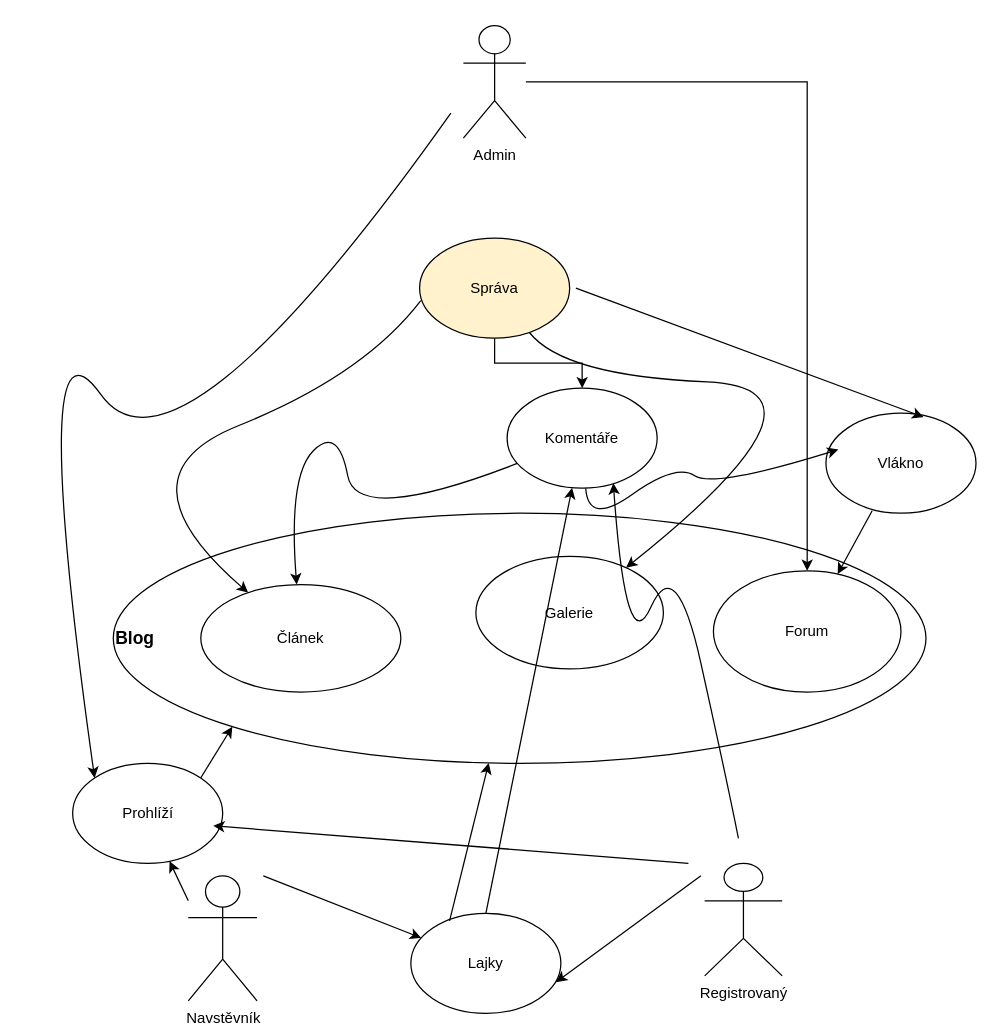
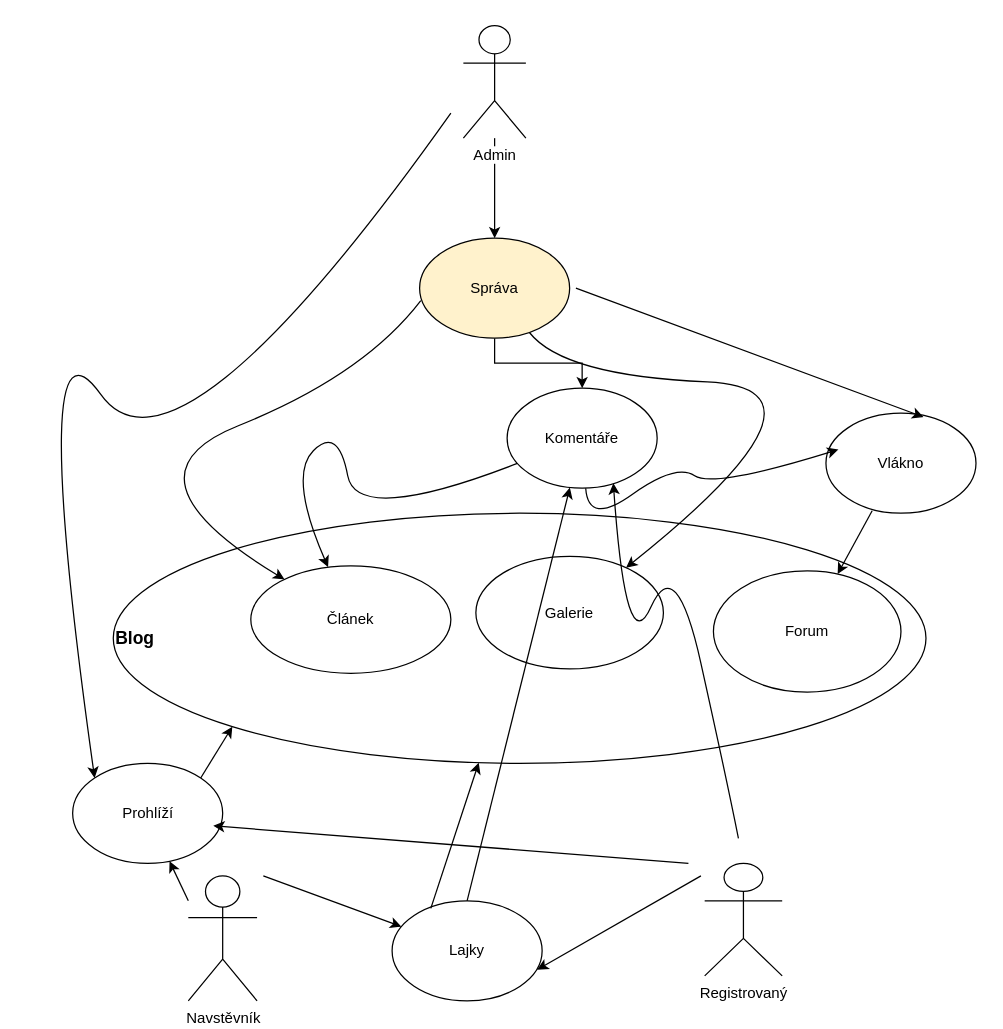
(807, 181) -> (494, 196)
(301, 638) -> (351, 619)
(486, 963) -> (467, 951)
